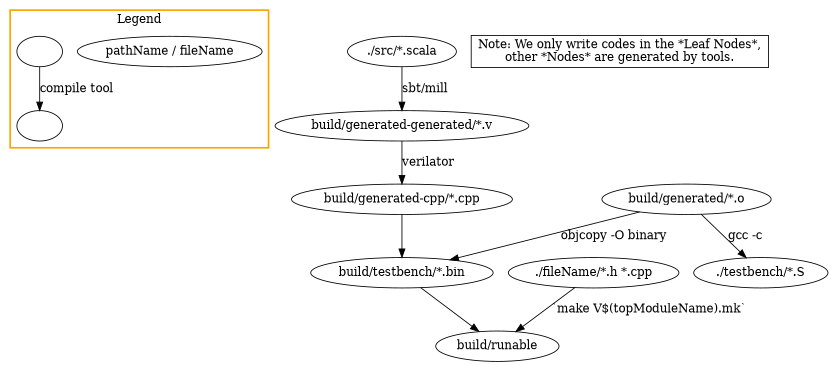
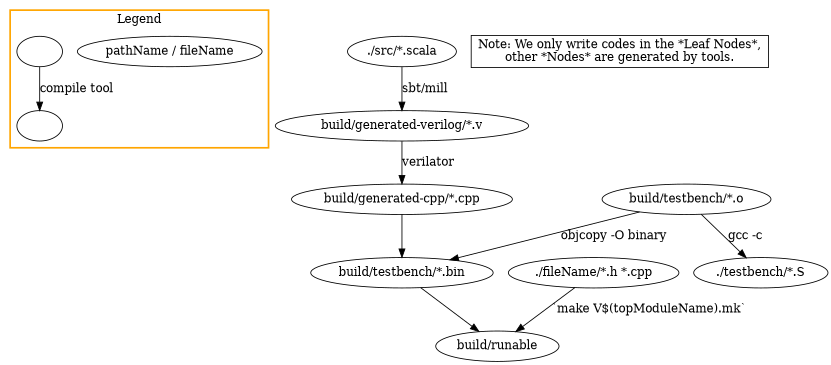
(402, 126) -> (402, 126)
(687, 199) -> (687, 199)
